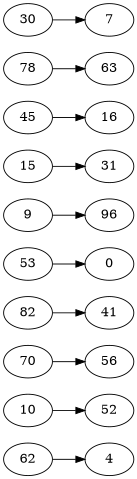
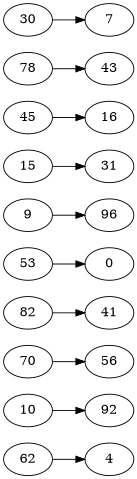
(109, 69) -> (109, 69)
(109, 410) -> (109, 410)
